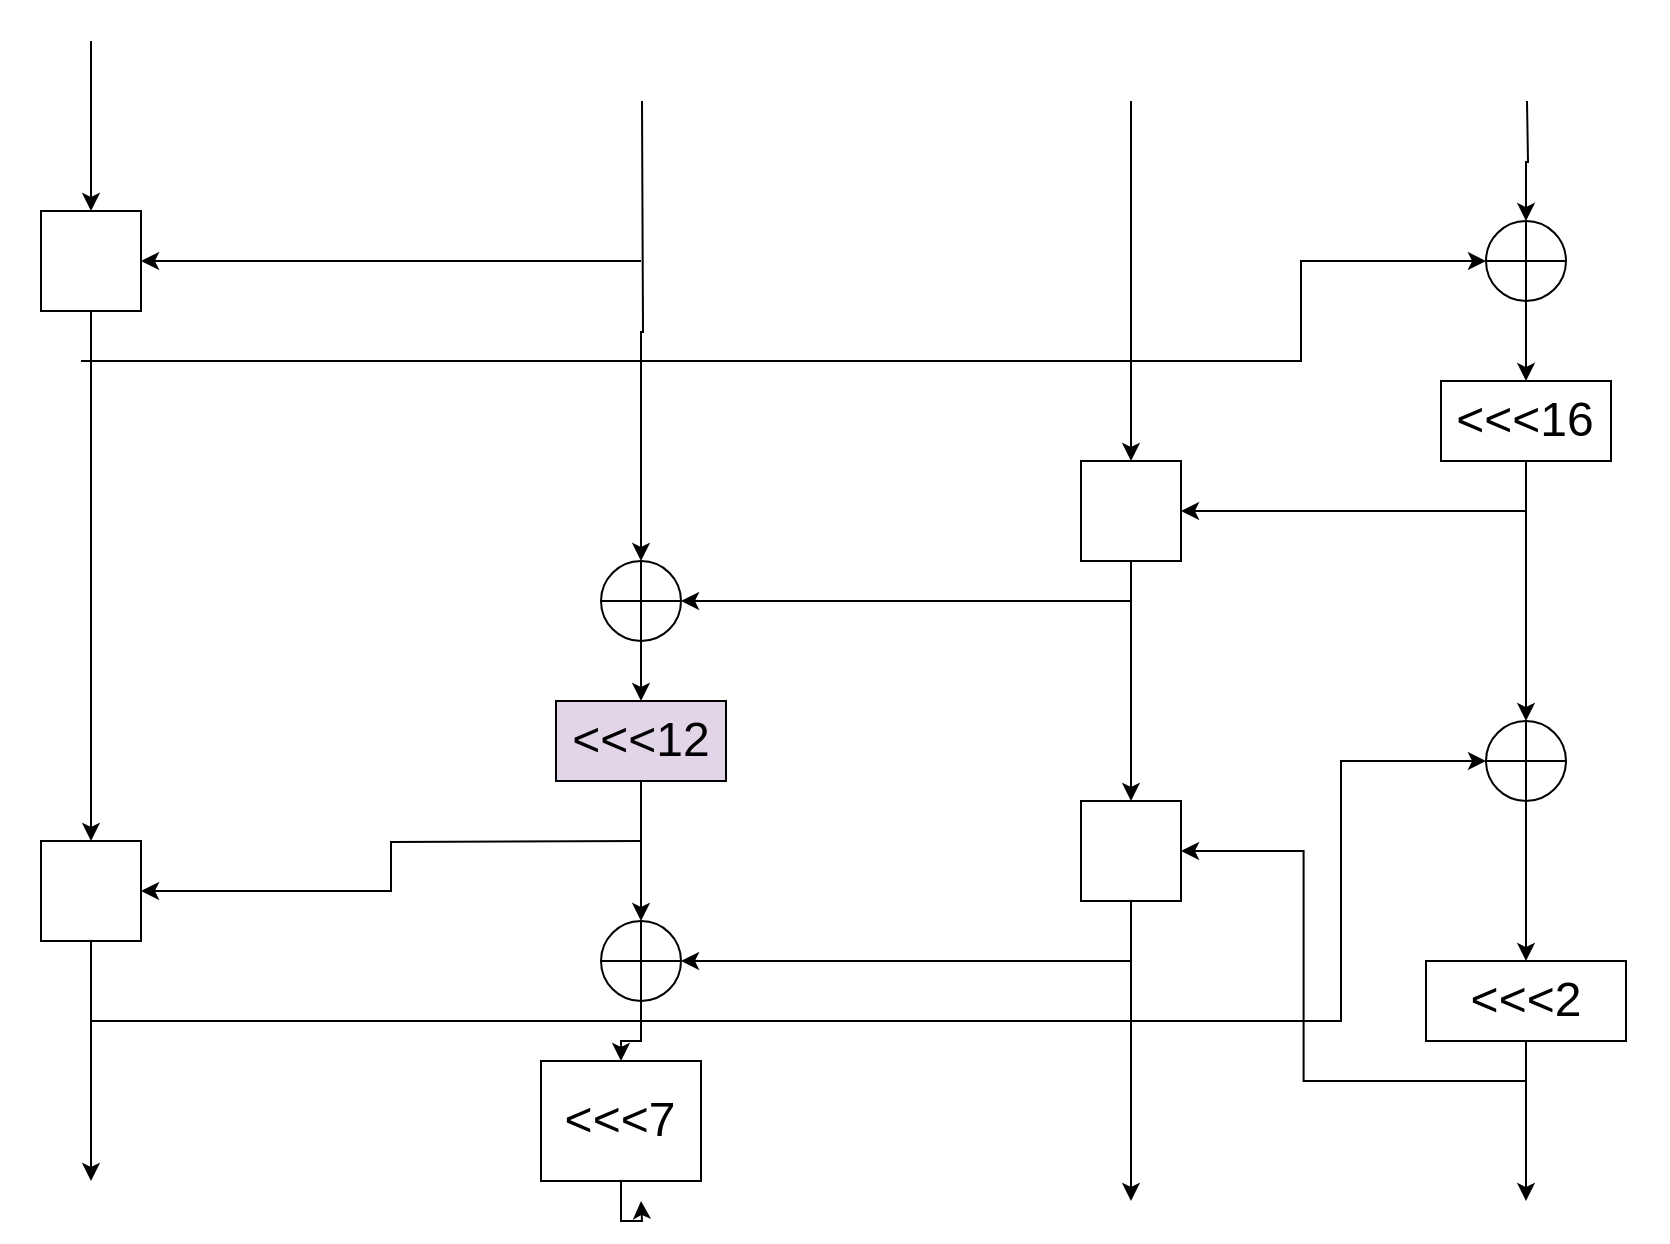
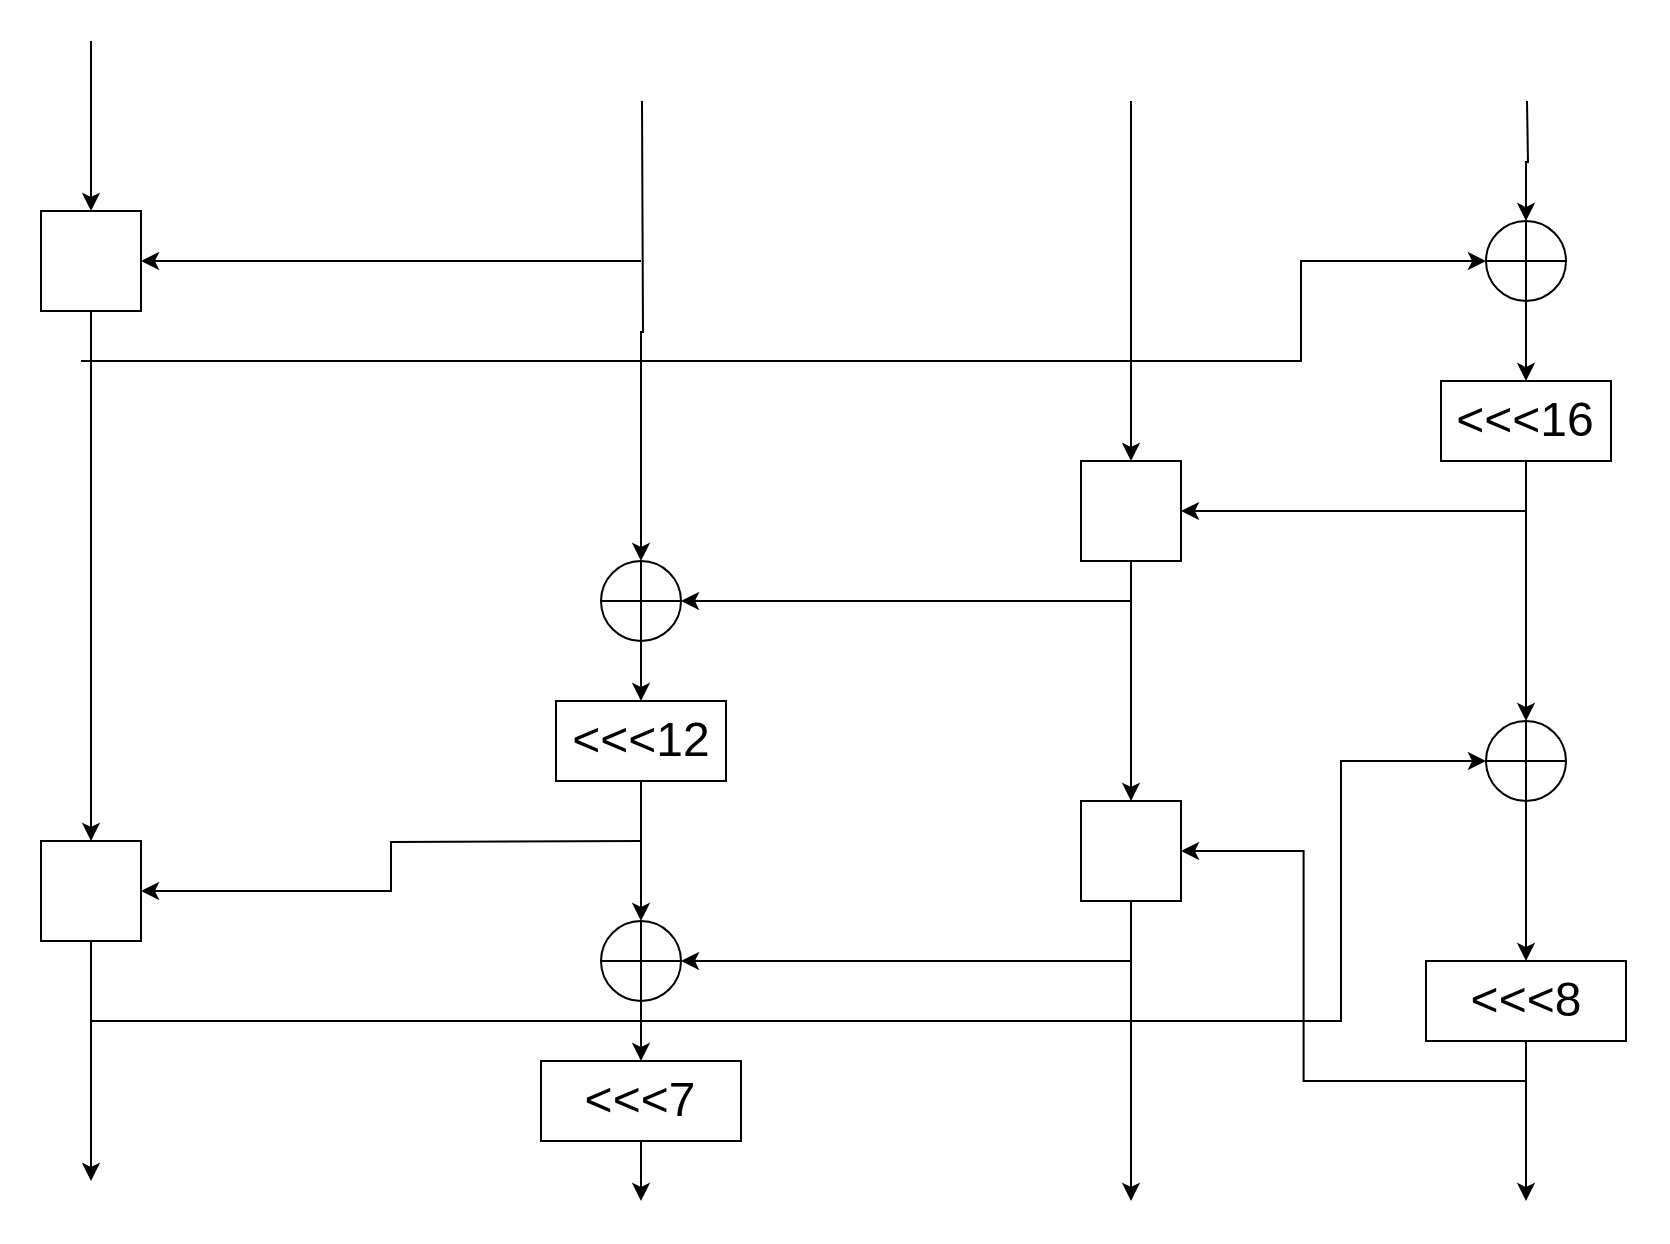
(641, 741) -> (641, 741)
(1527, 1001) -> (1527, 1001)
(621, 1121) -> (641, 1101)
